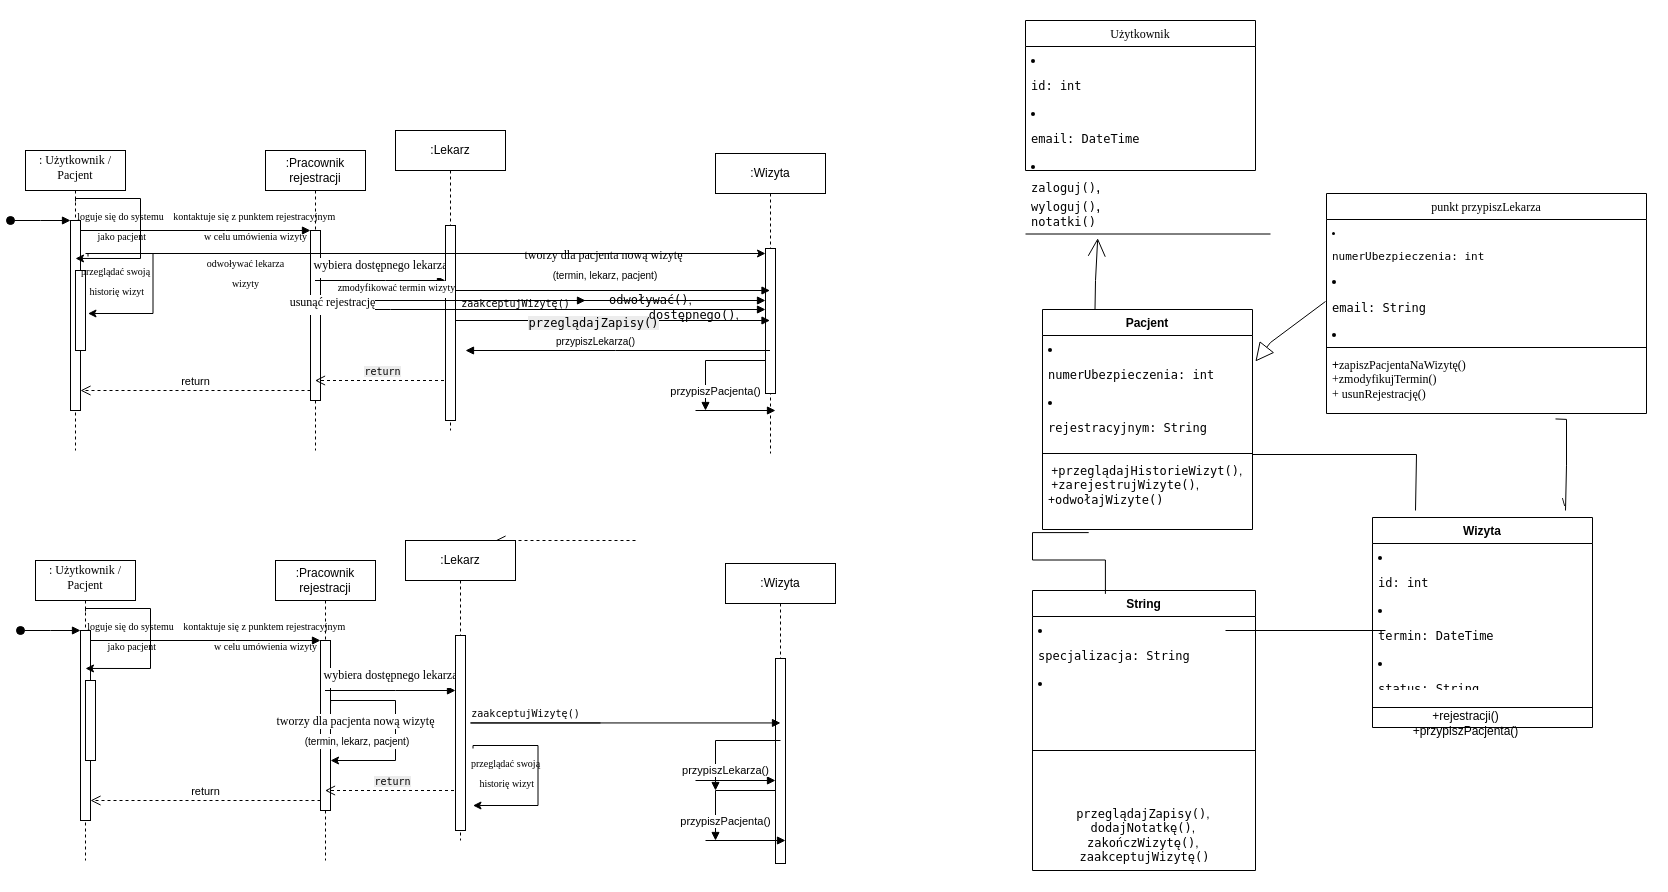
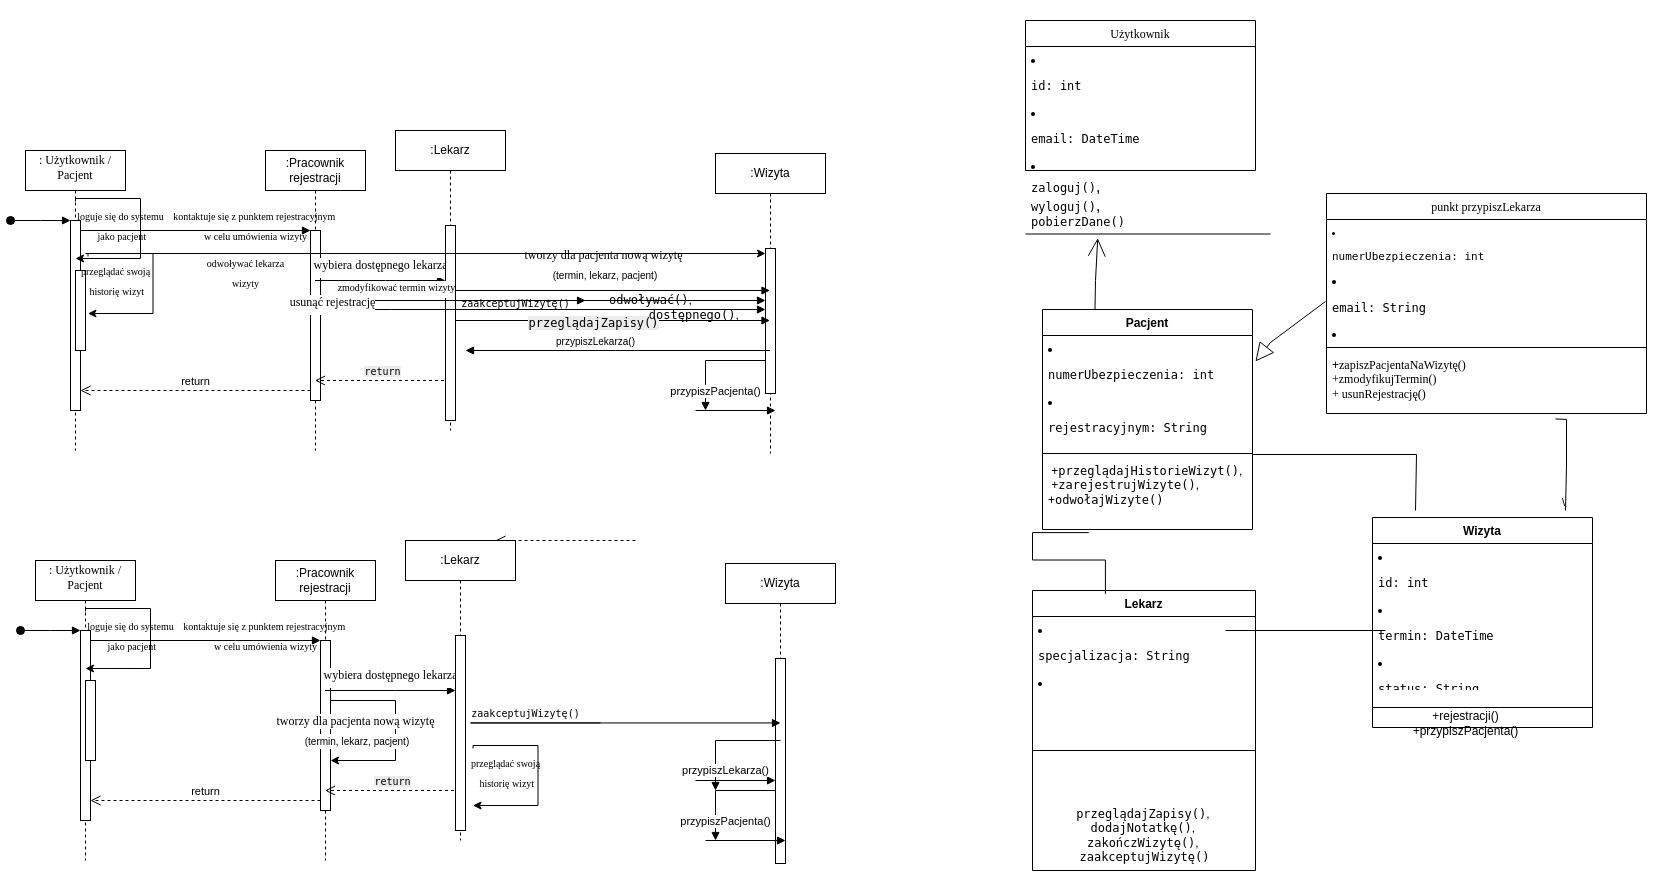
(1062, 199) -> (1074, 199)
(1144, 605) -> (1144, 605)
